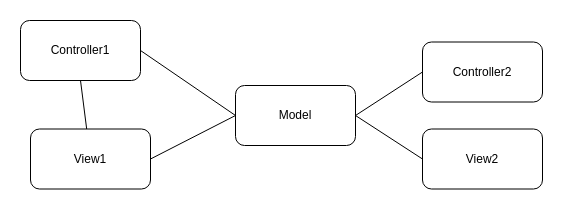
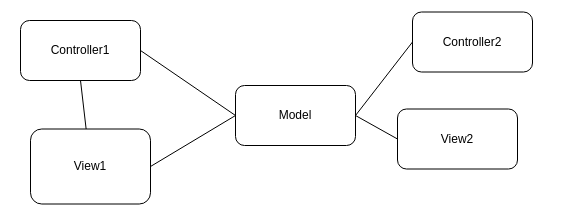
(483, 72) -> (473, 42)
(91, 159) -> (91, 167)
(483, 159) -> (458, 139)
